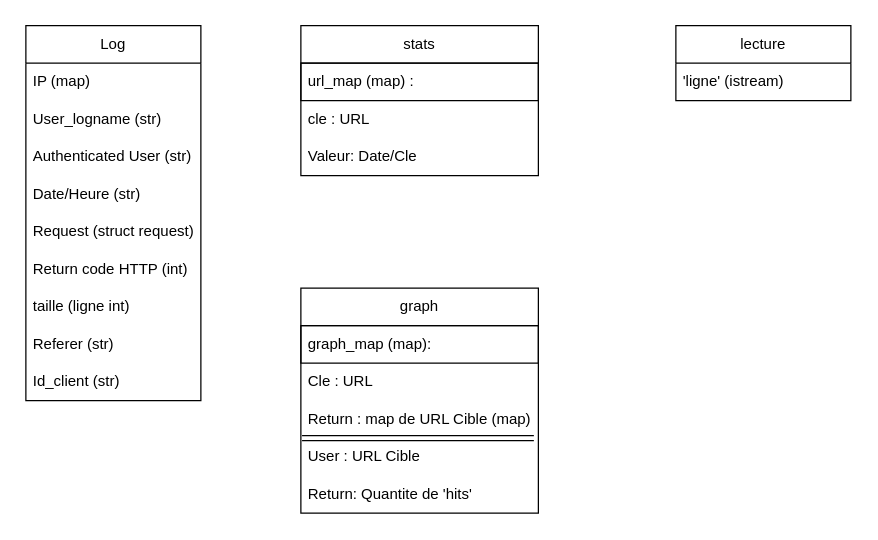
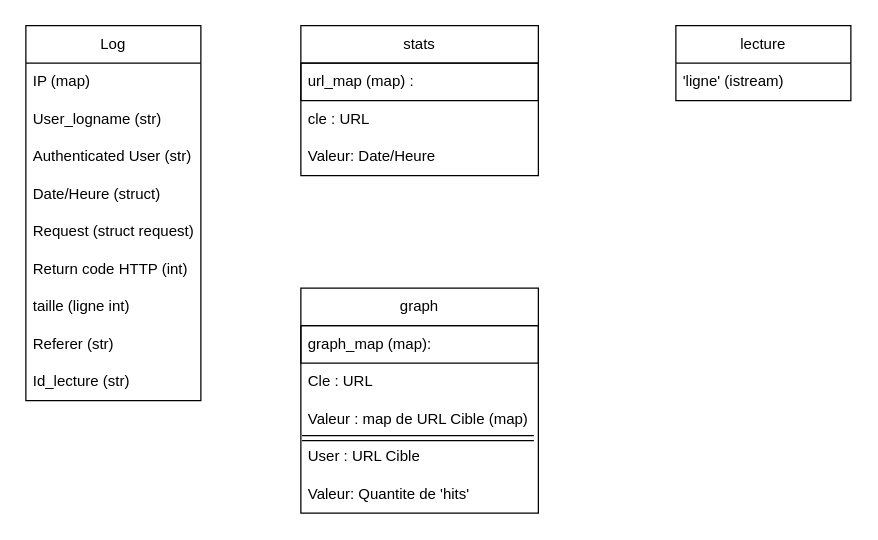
(368, 157) -> (378, 157)
(98, 194) -> (111, 194)
(90, 382) -> (96, 382)
(421, 419) -> (419, 419)
(402, 494) -> (400, 494)
